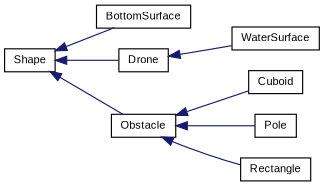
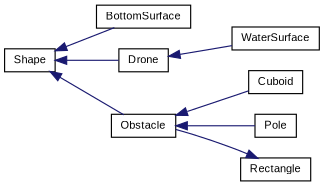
(206, 154) -> (212, 141)
